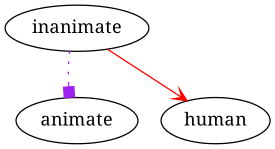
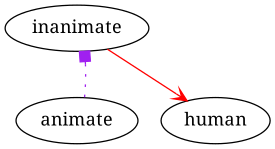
(68, 68) -> (86, 81)
